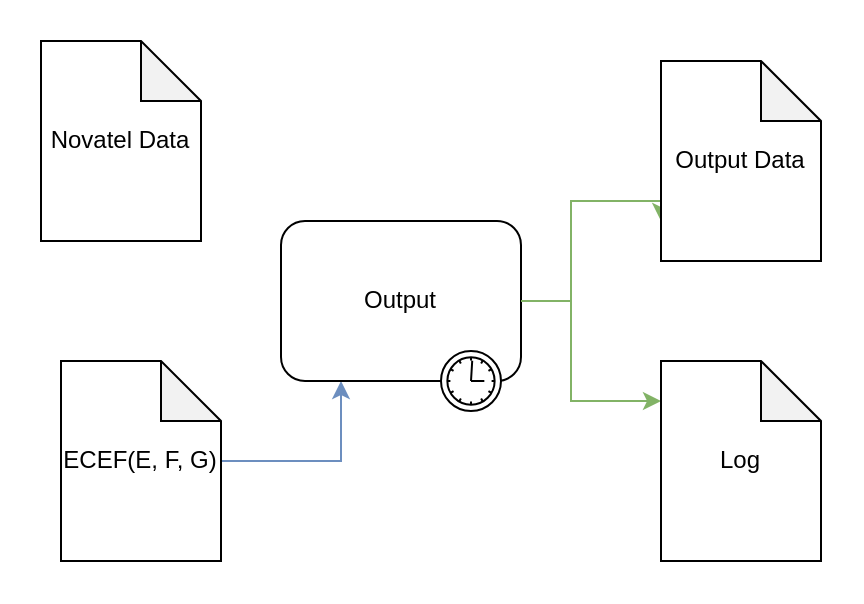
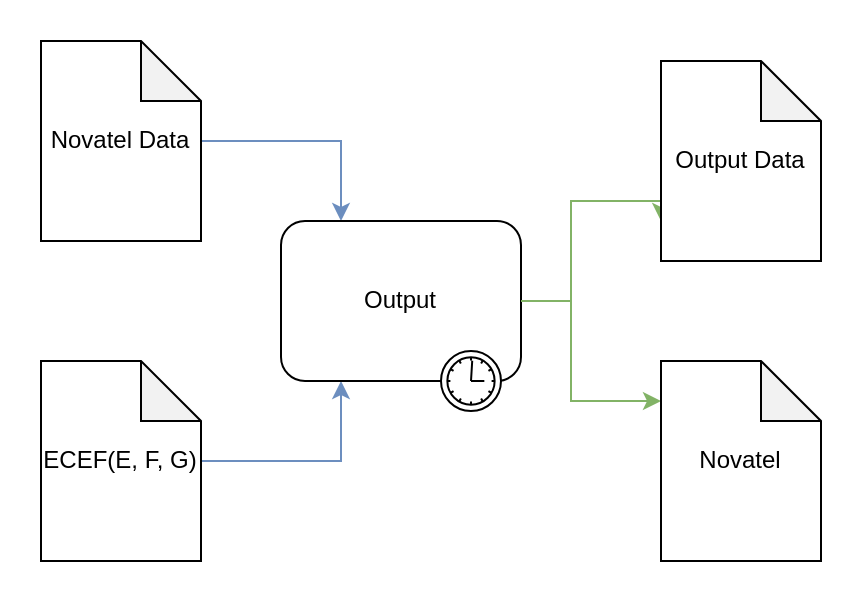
none -> (304, 141)
(141, 461) -> (121, 461)
(741, 461) -> (741, 461)
